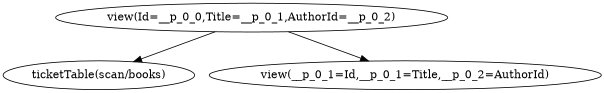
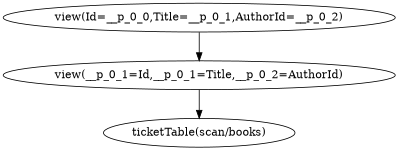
(178, 45) -> (199, 100)
